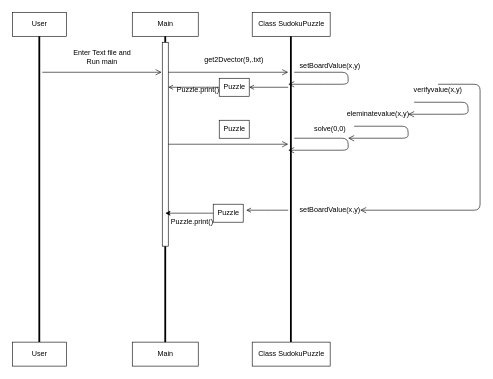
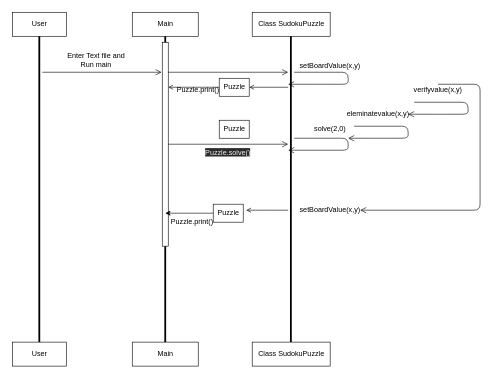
(102, 57) -> (96, 60)
(234, 60) -> none
(330, 129) -> (330, 129)
none -> (234, 153)
